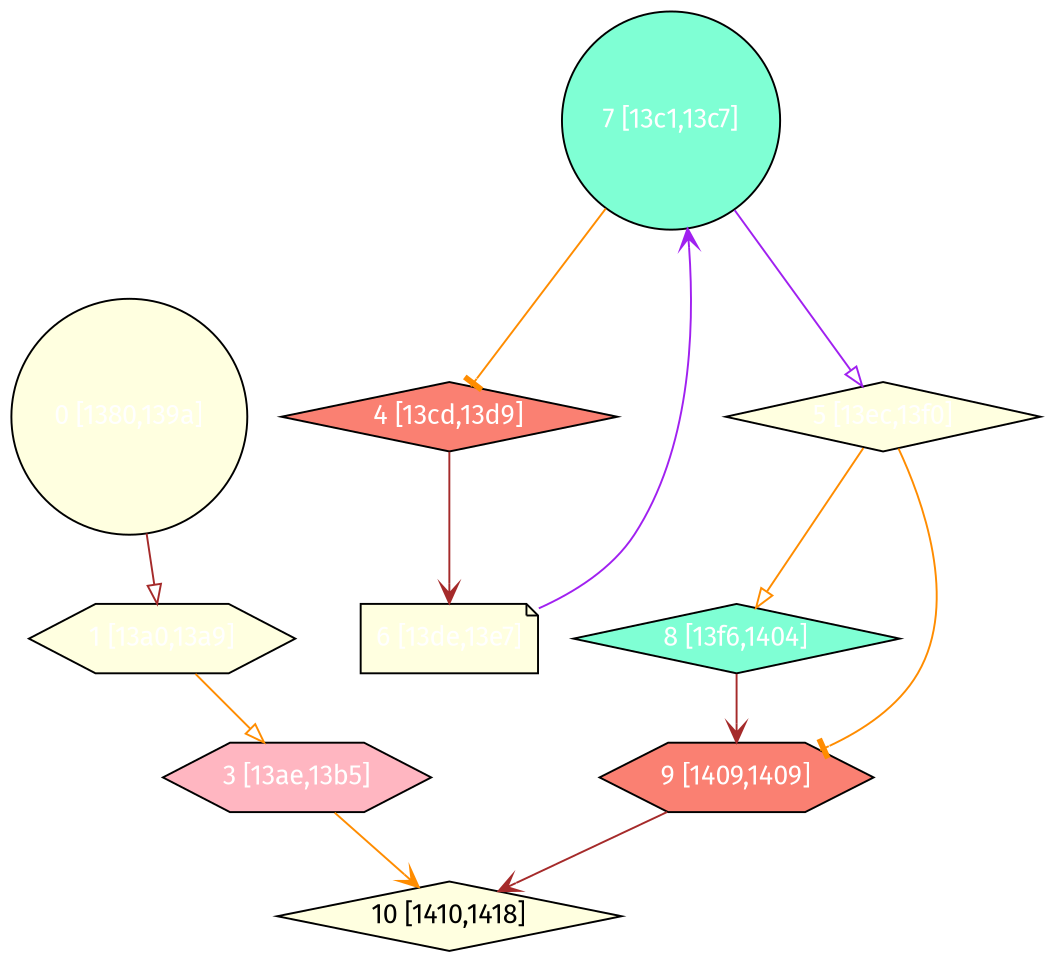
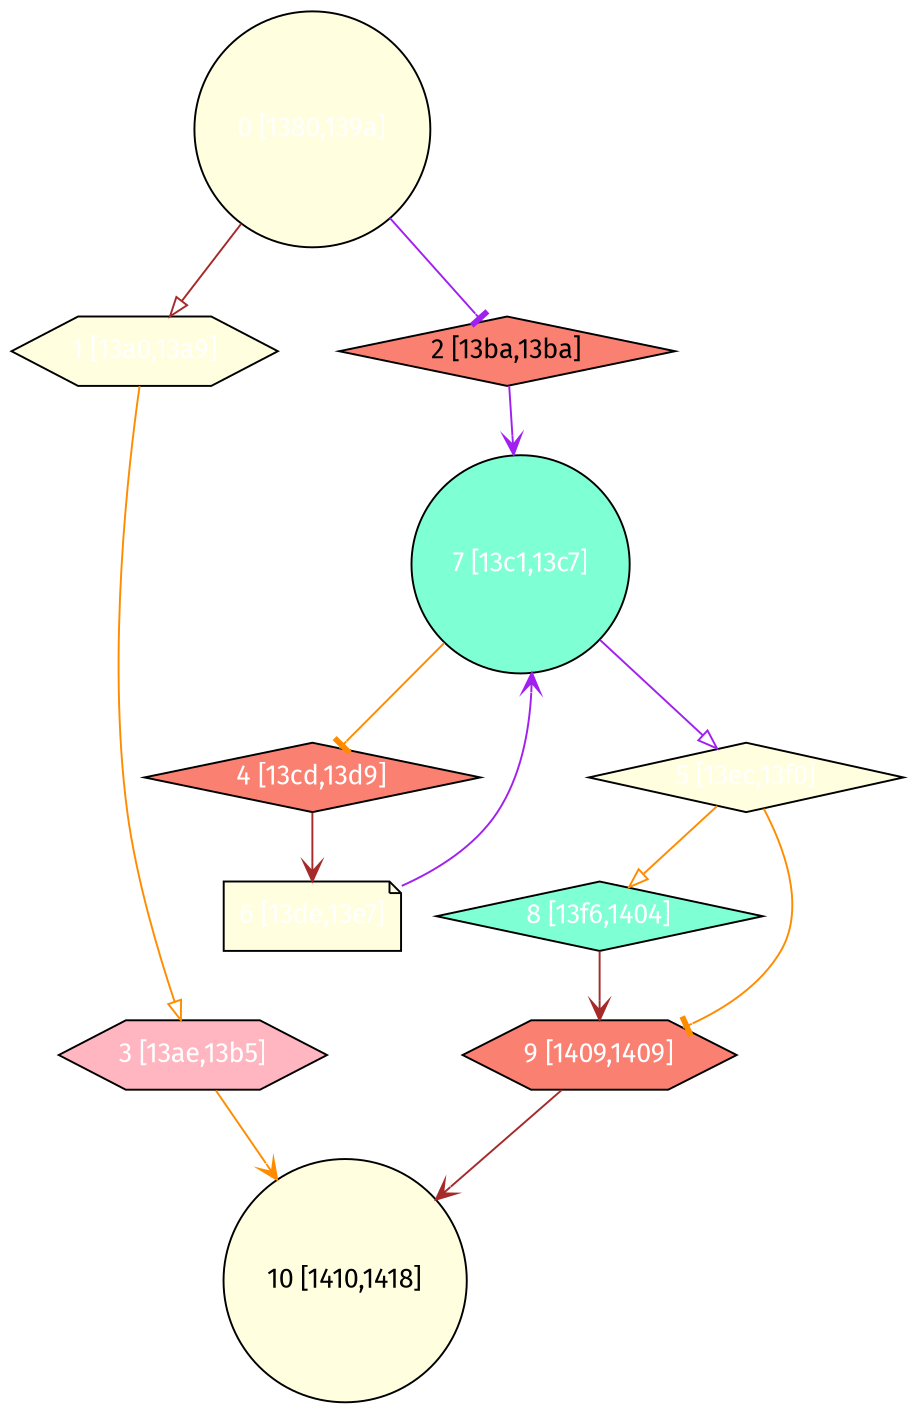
none -> (507, 351)
(449, 916) -> (345, 1281)
